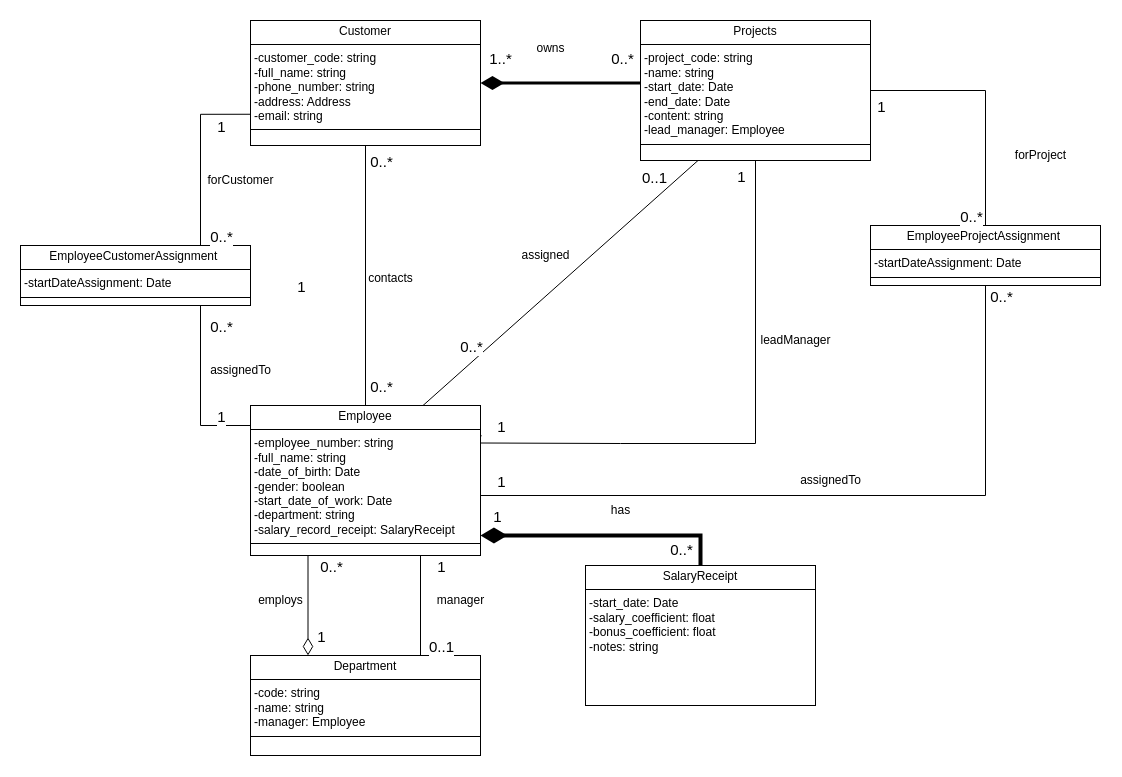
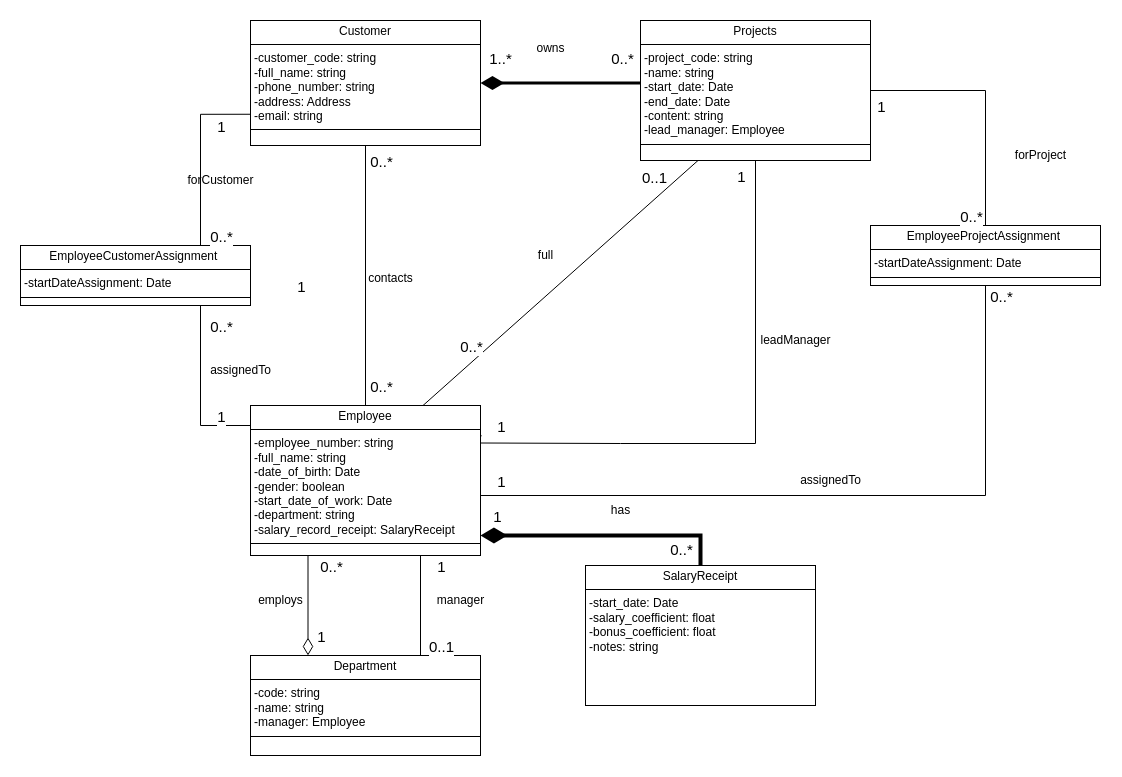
(241, 181) -> (221, 181)
(546, 256) -> (546, 256)
